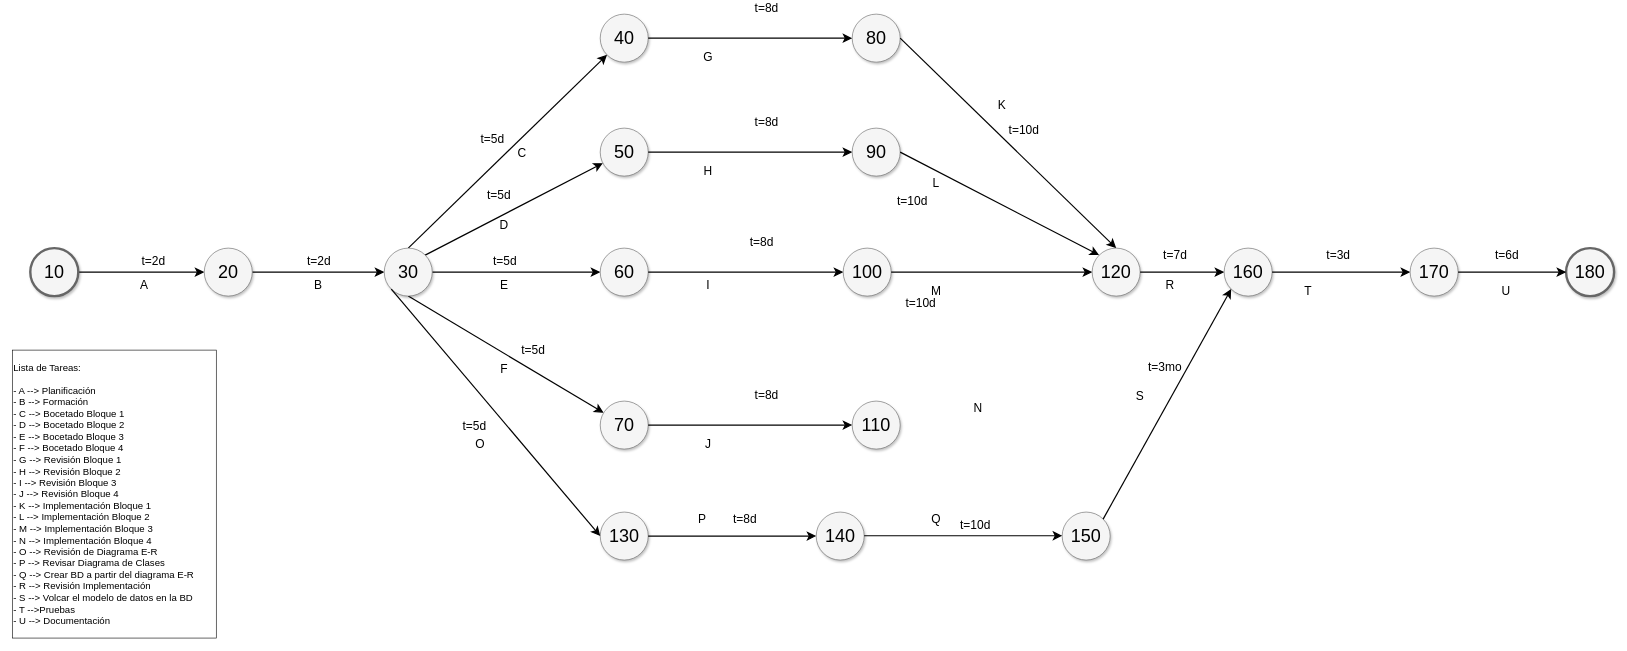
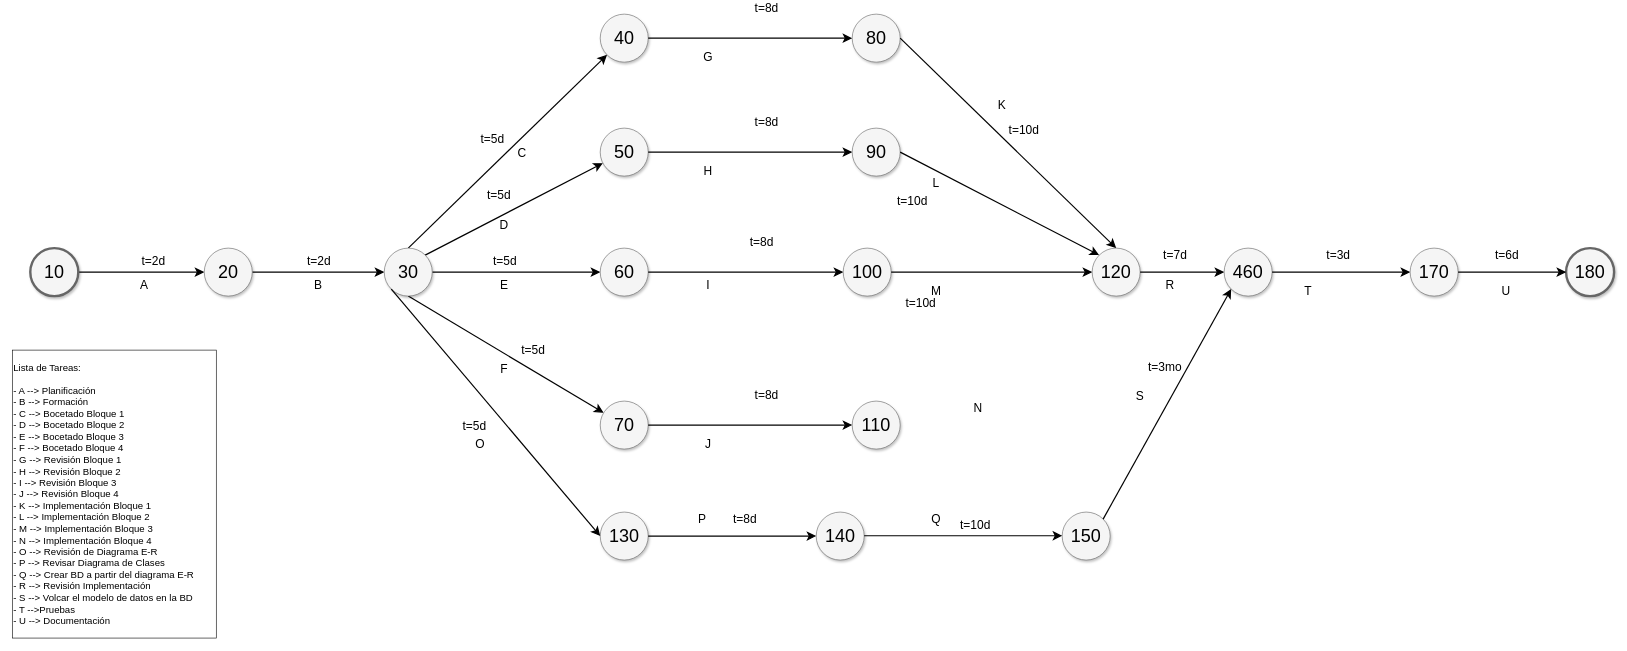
(1248, 272) -> (1248, 272)
